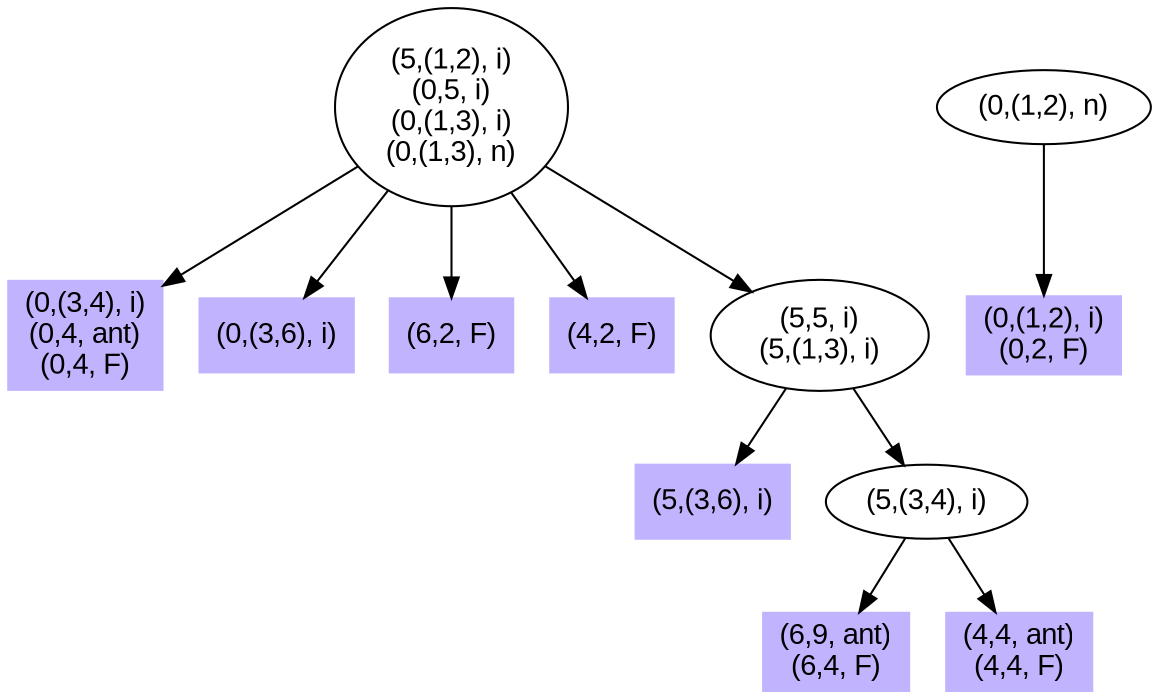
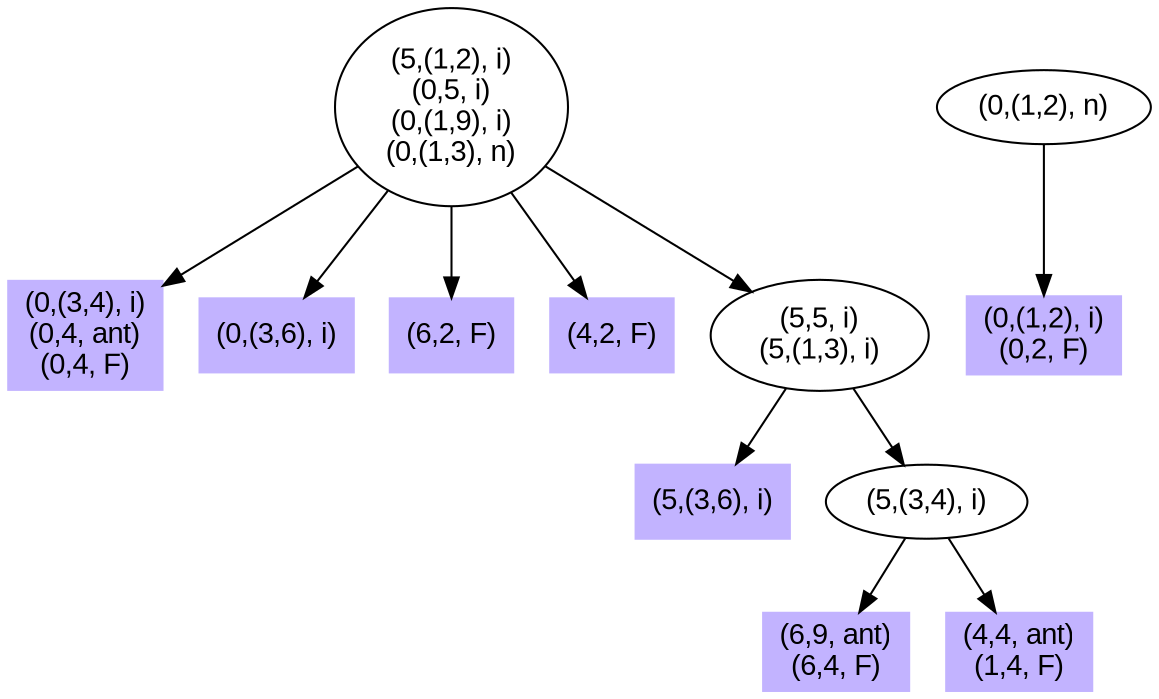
(451, 107) -> (451, 107)
(1019, 652) -> (1019, 652)
